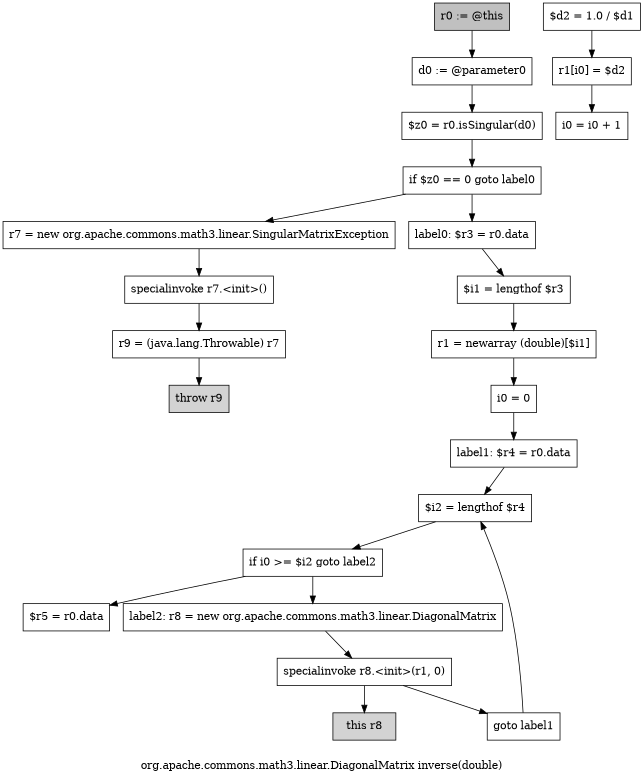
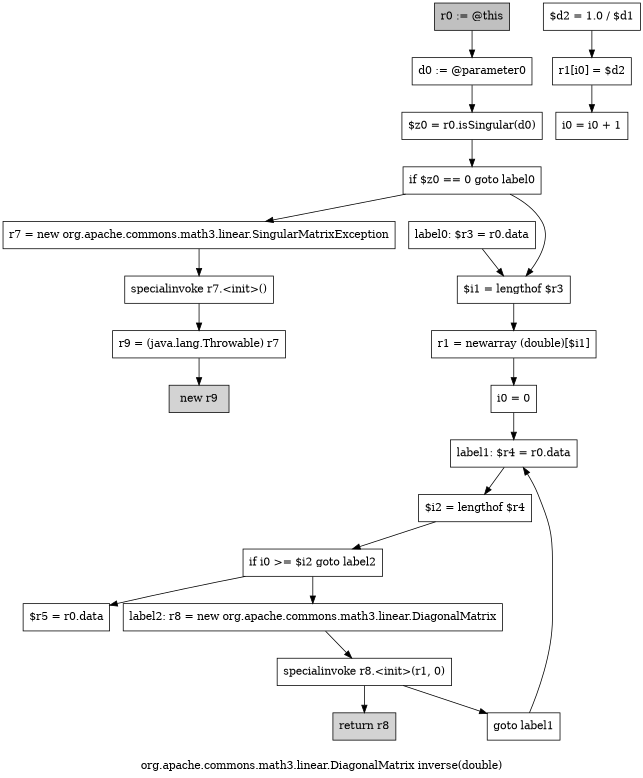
(472, 204) -> (544, 226)
(199, 399) -> (199, 399)
(512, 619) -> (552, 593)
(364, 726) -> (364, 726)
